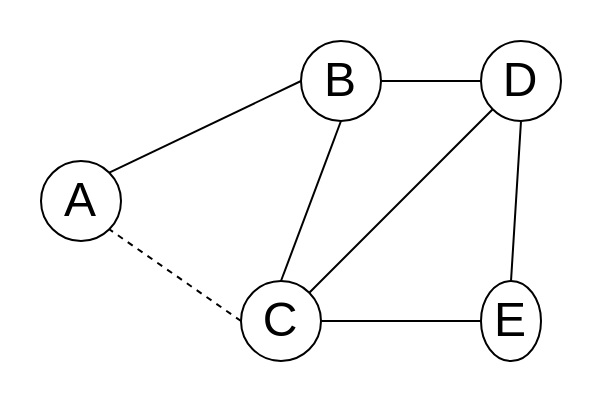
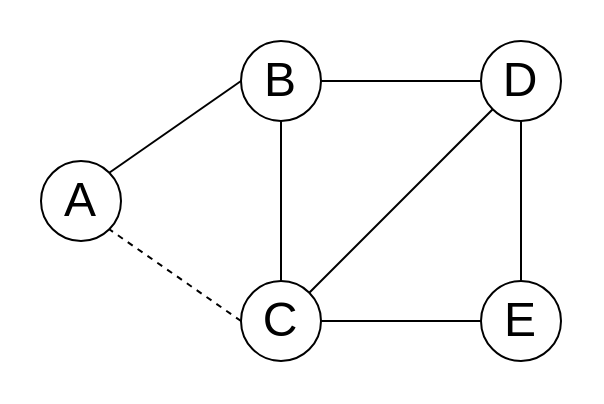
(341, 81) -> (281, 81)
(511, 321) -> (521, 321)
